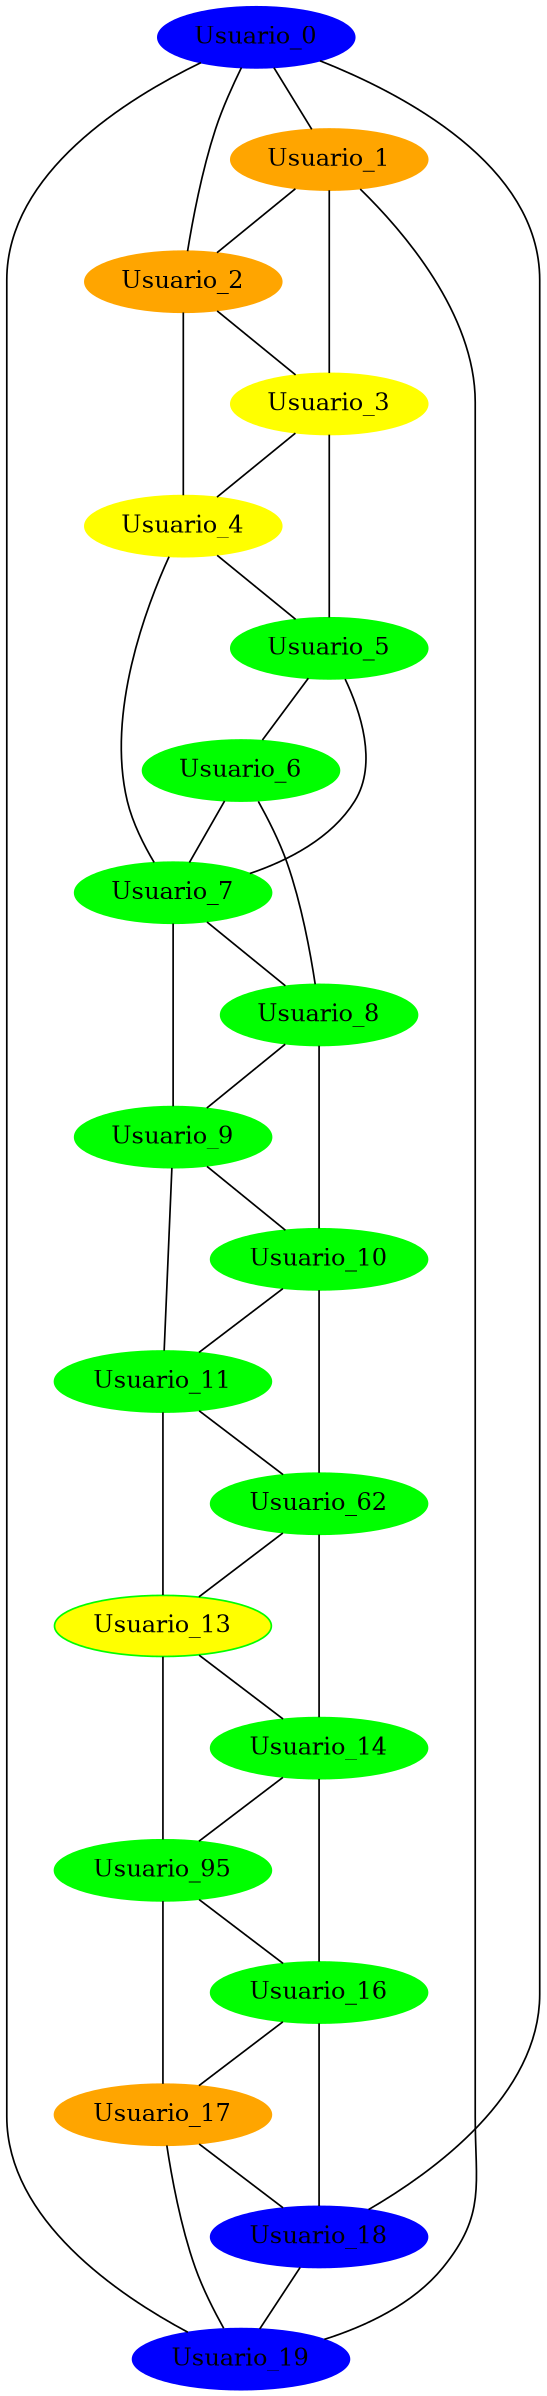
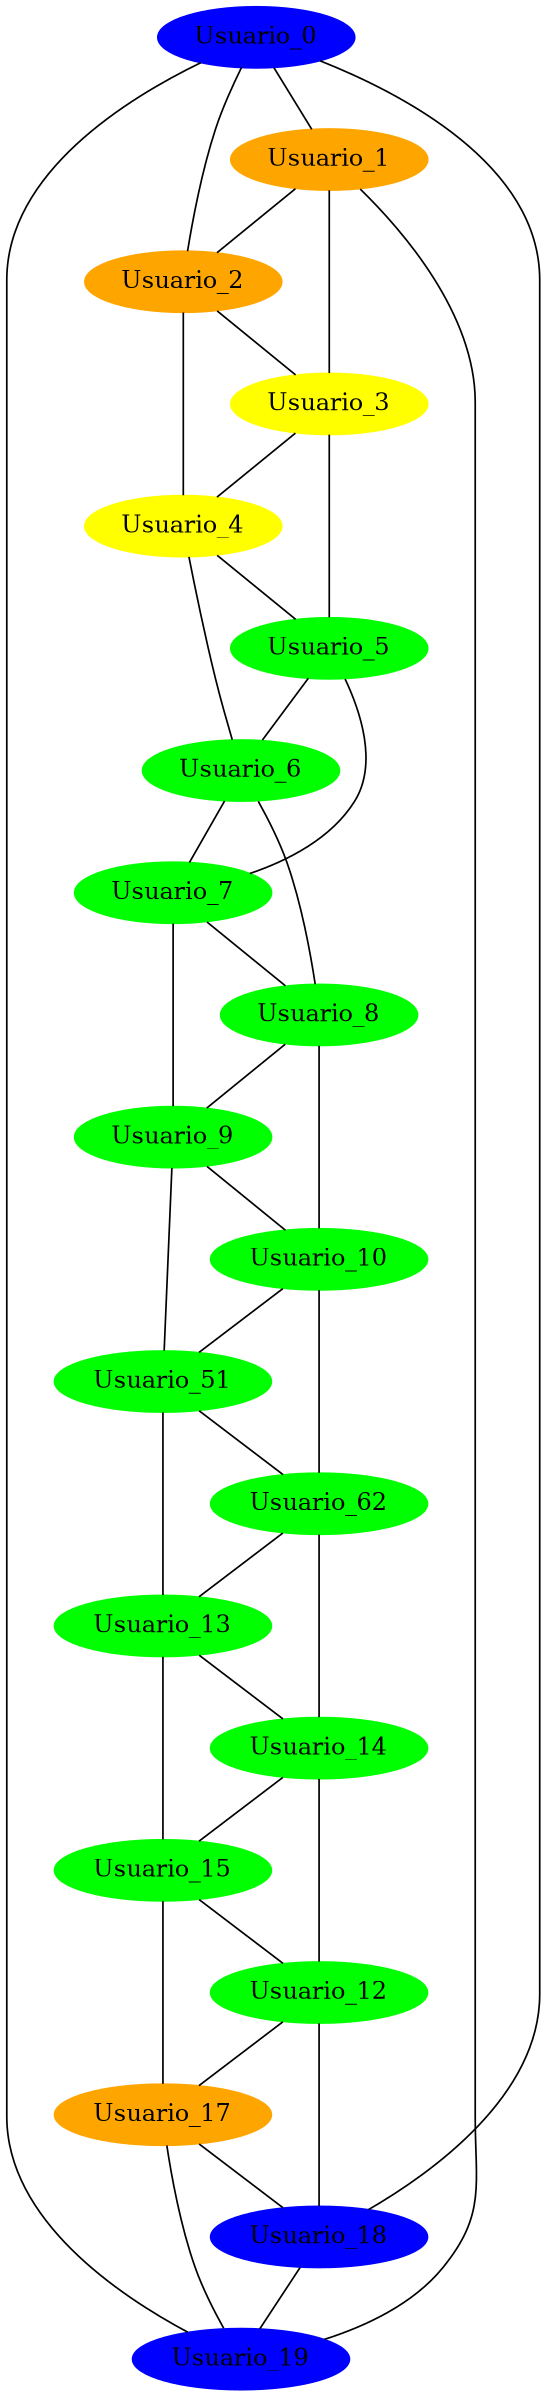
(124, 709) -> (208, 649)
(163, 1382) -> (163, 1382)
(163, 1626) -> (163, 1626)
(163, 1870) -> (163, 1870)
(319, 1993) -> (319, 1993)
